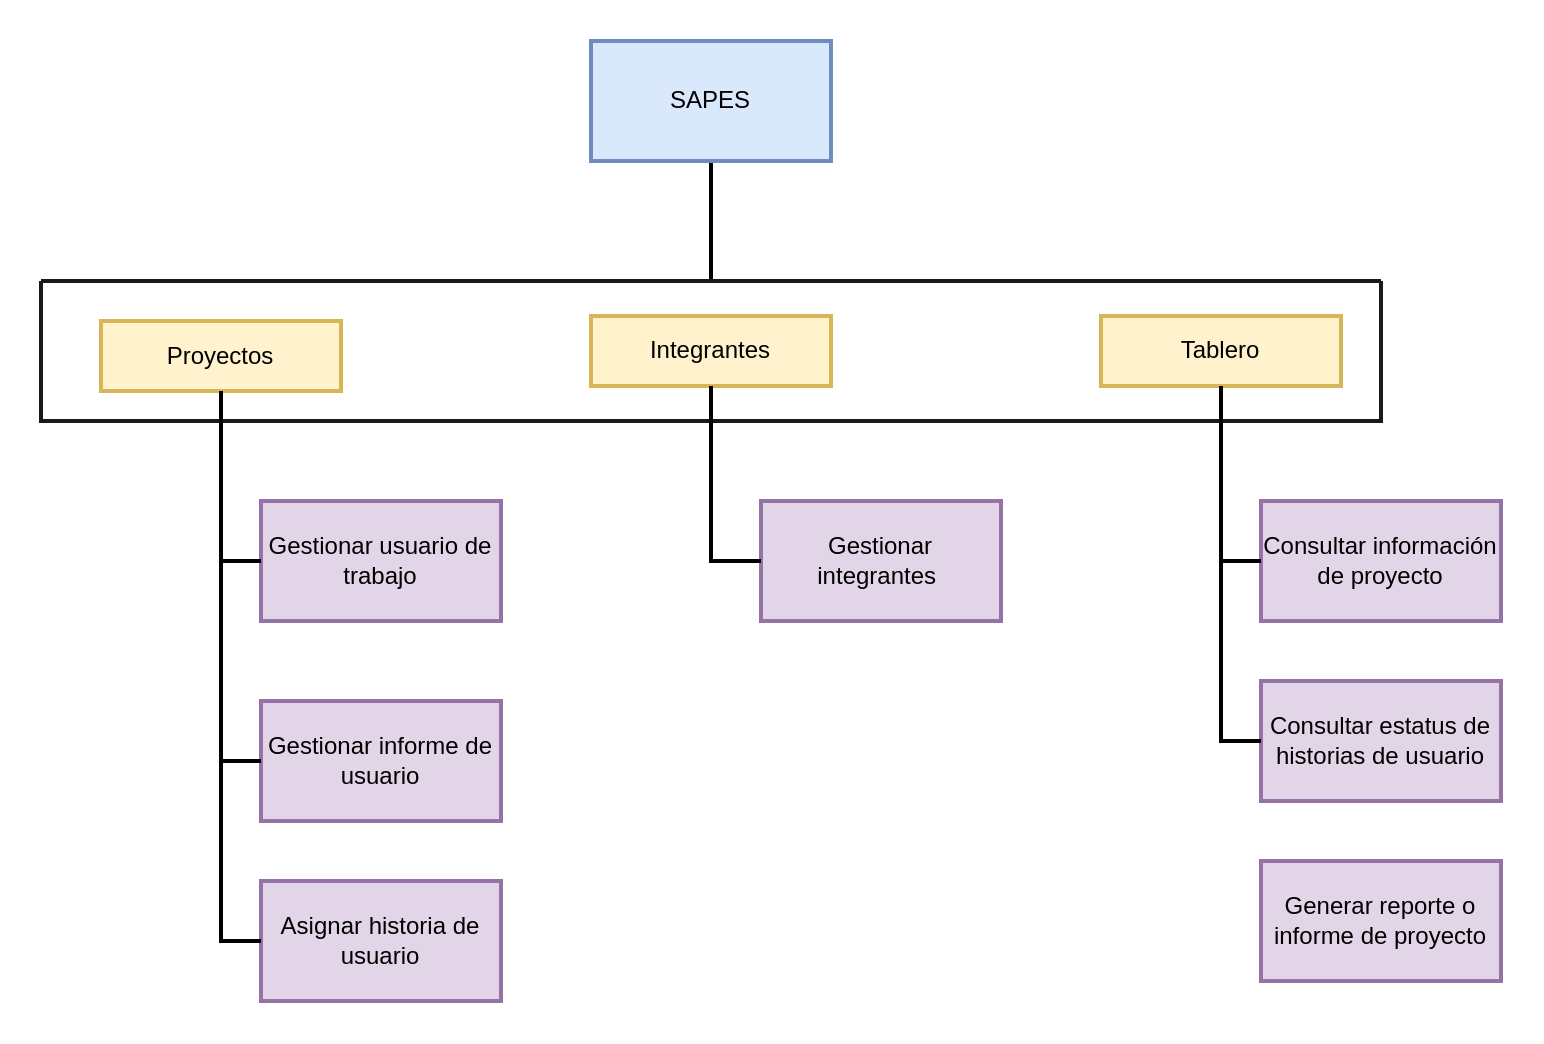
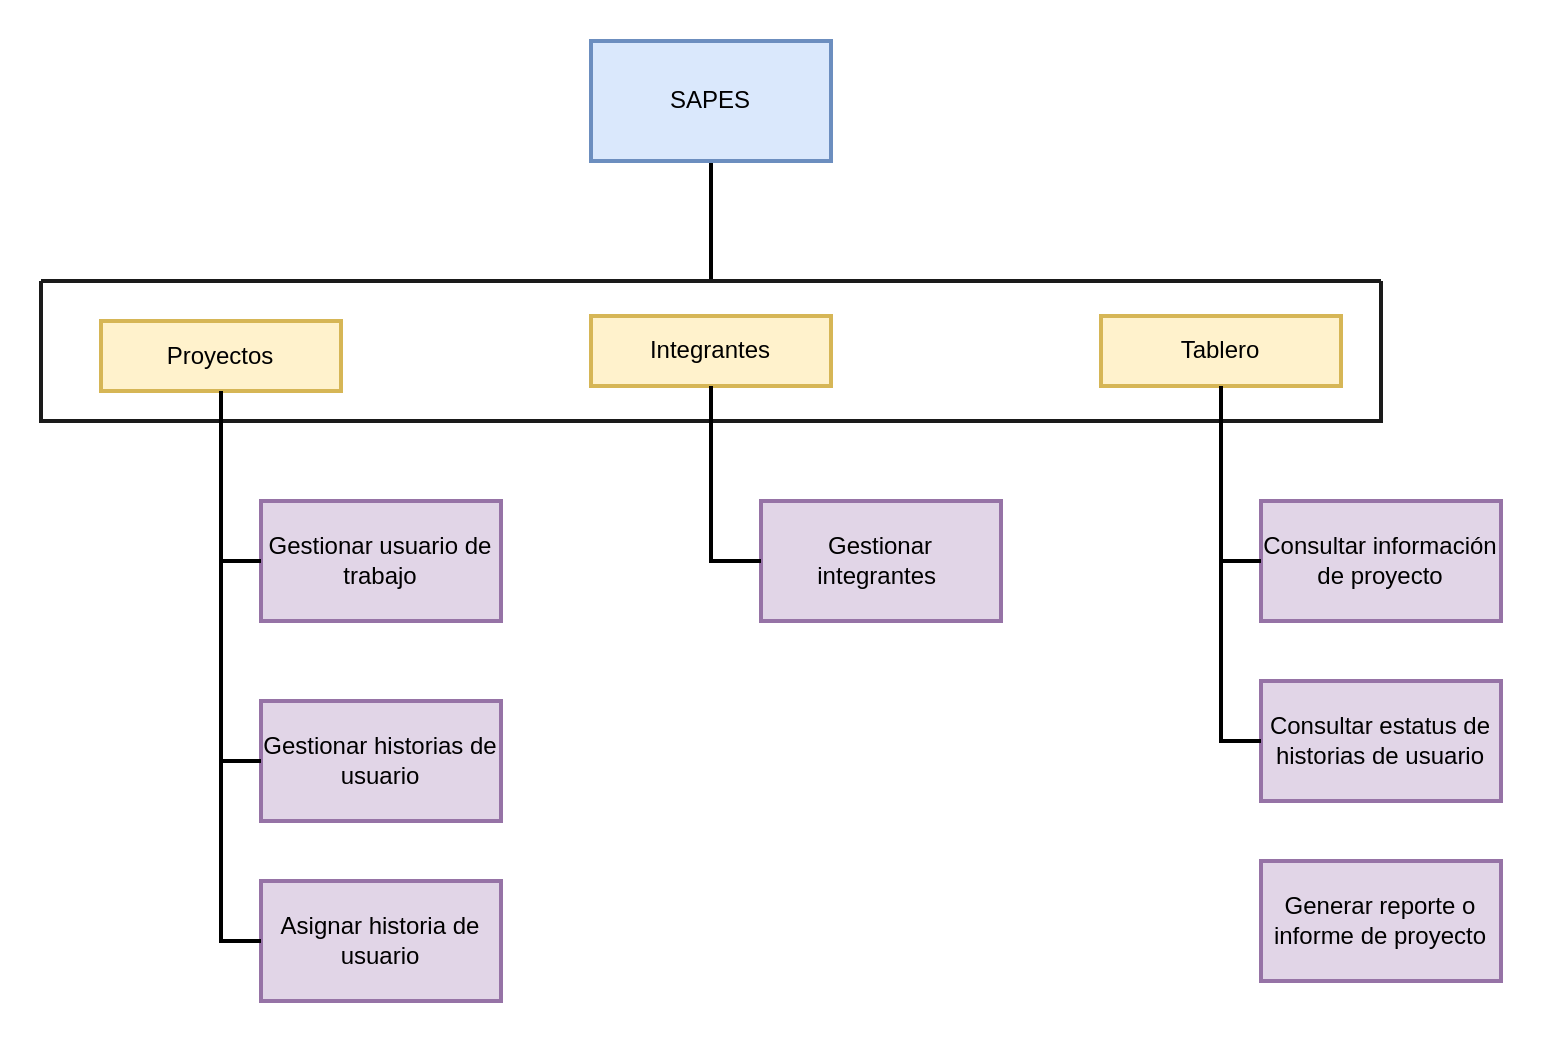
(381, 761) -> (381, 761)
